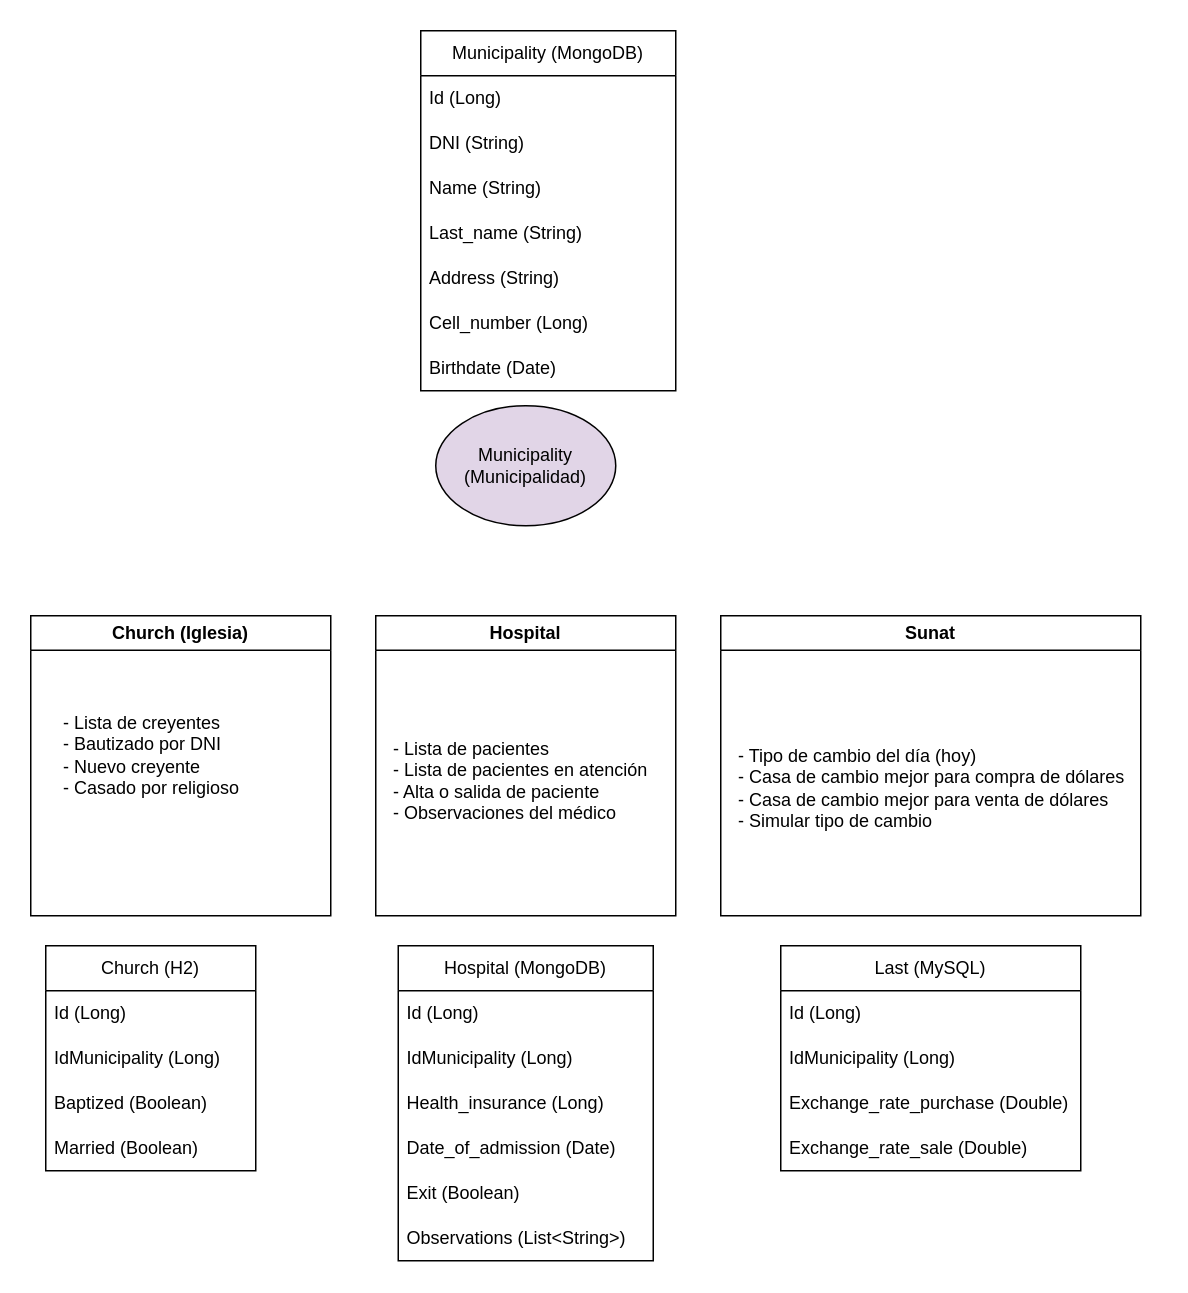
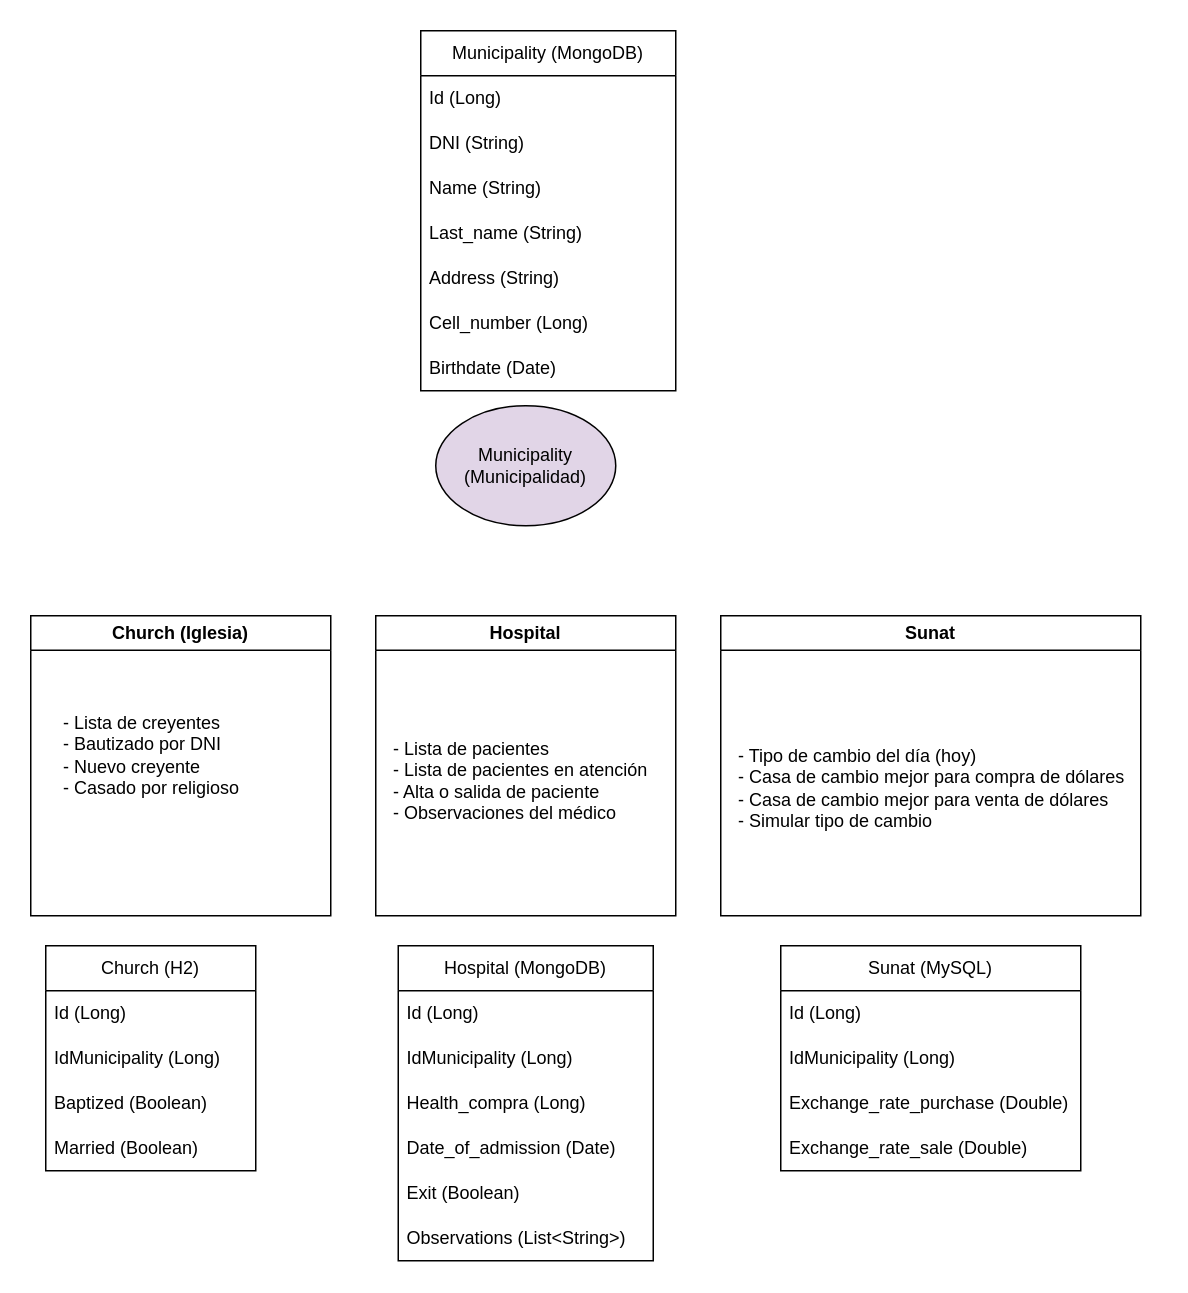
(931, 968) -> (931, 968)
(516, 1103) -> (503, 1103)
